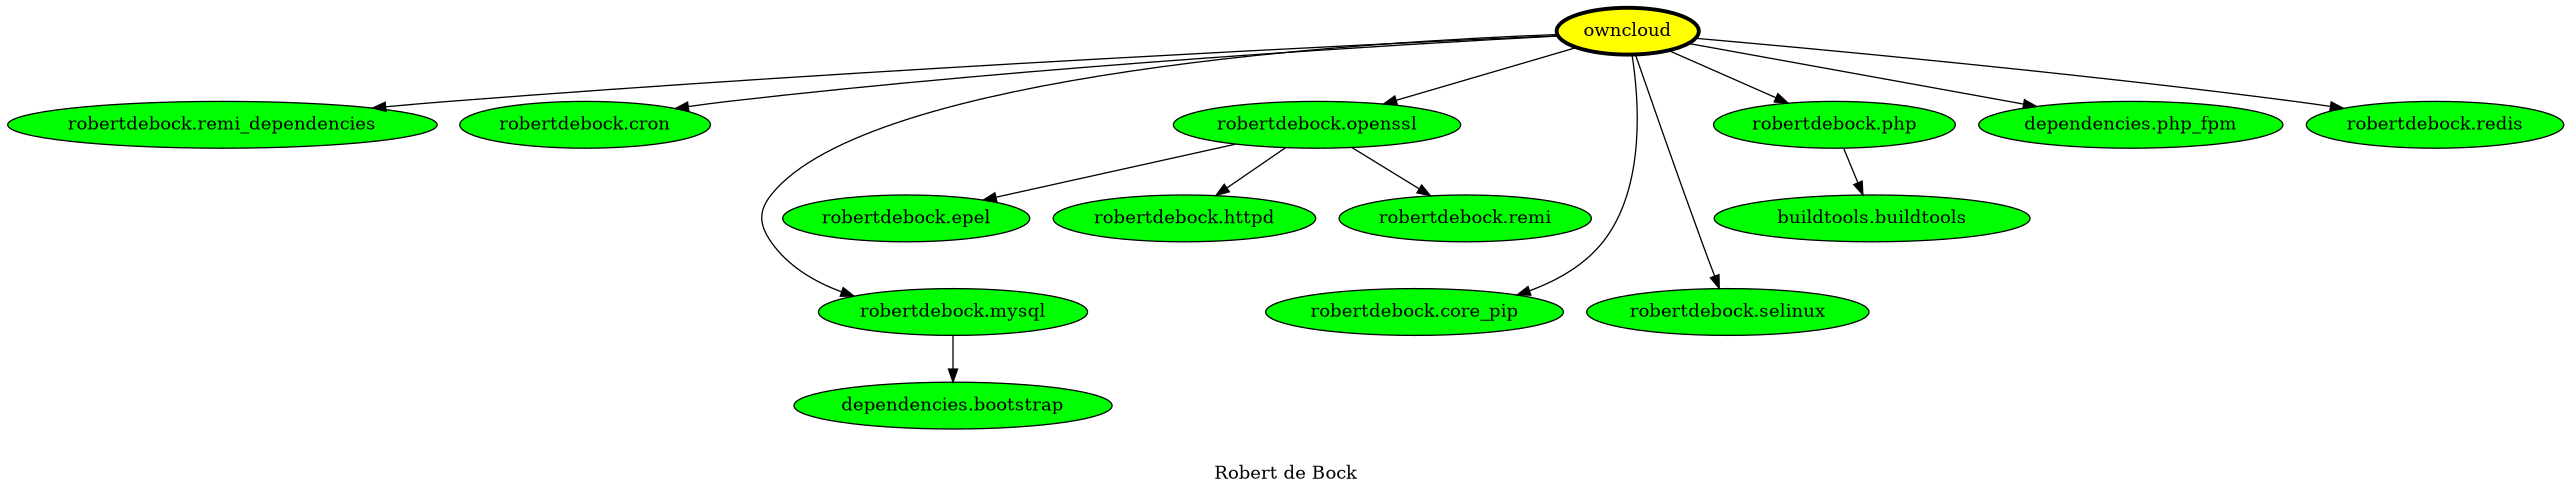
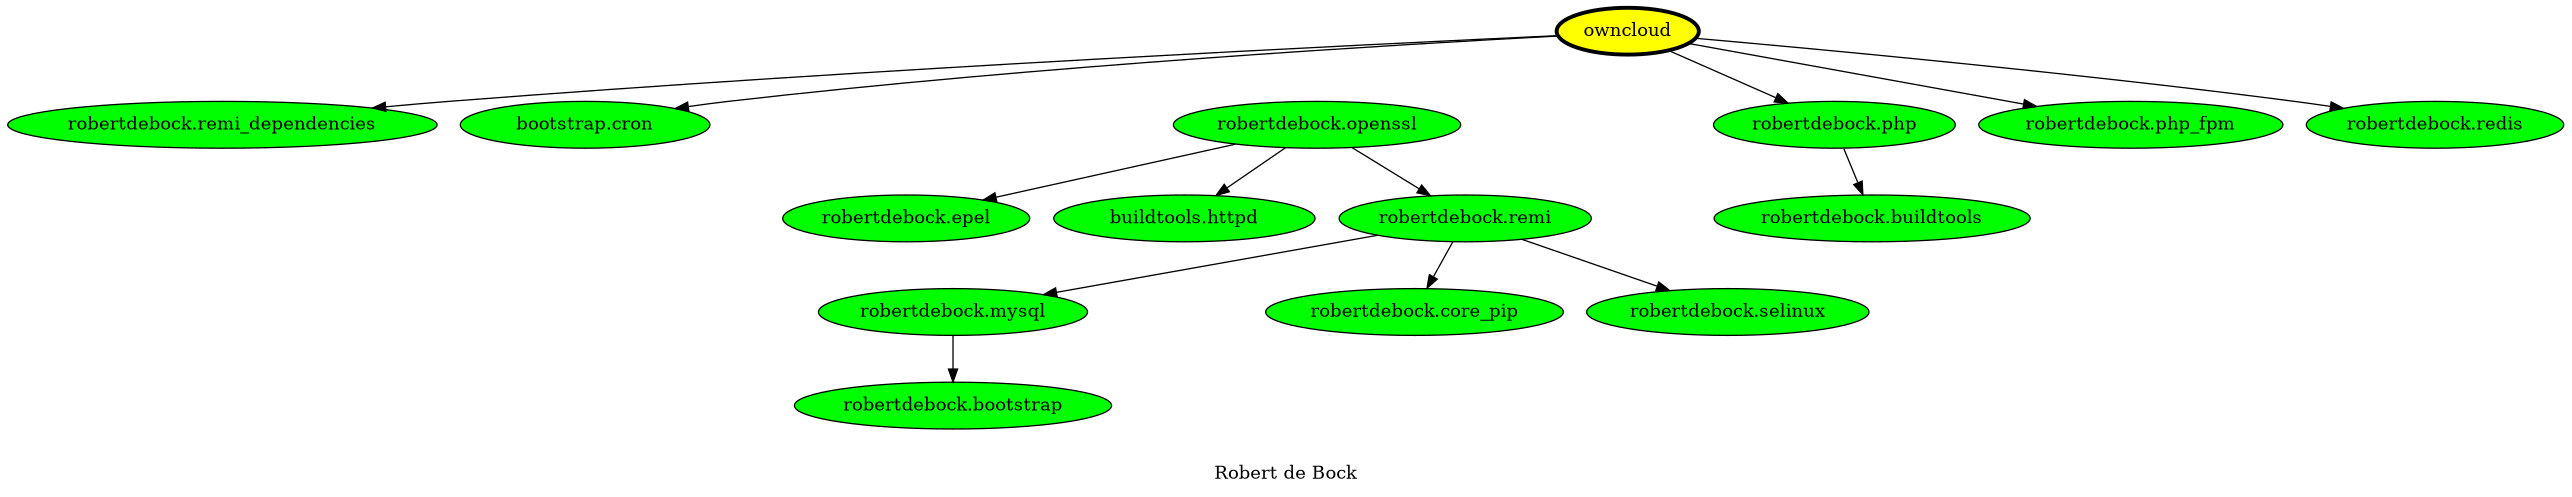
(1486, 74) -> none
(1083, 80) -> (1217, 264)
(585, 125) -> (585, 125)
(2131, 125) -> (2131, 125)
(1674, 166) -> (1590, 263)
(1627, 195) -> (1443, 259)
(1184, 218) -> (1184, 218)
(1872, 218) -> (1872, 218)
(953, 406) -> (953, 406)
